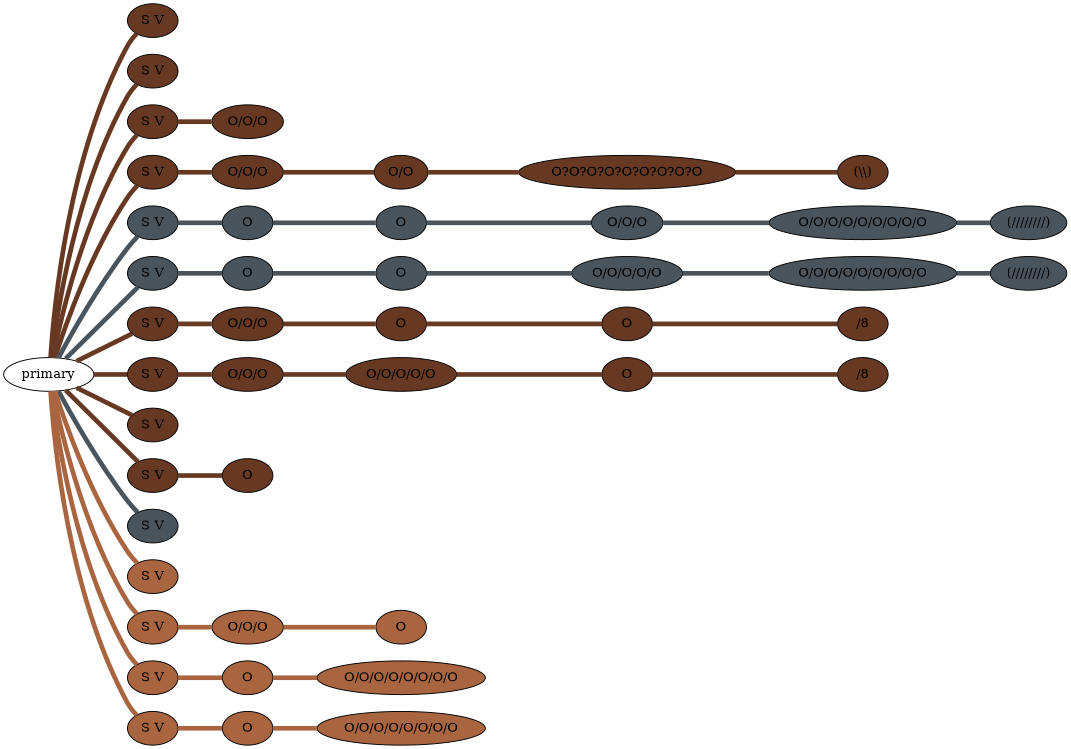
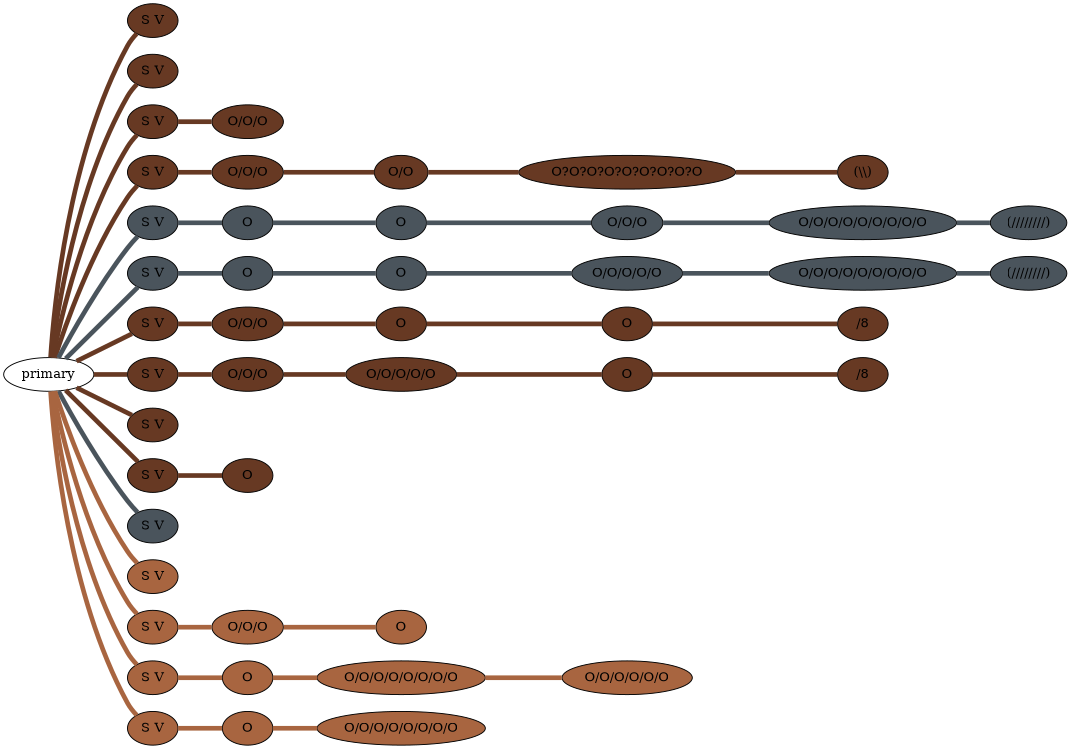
none -> (627, 678)
